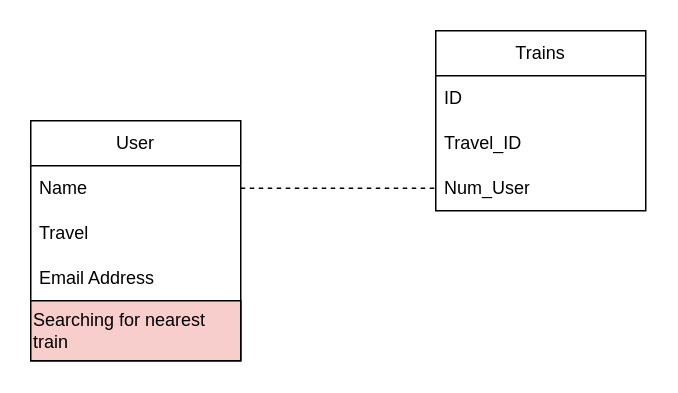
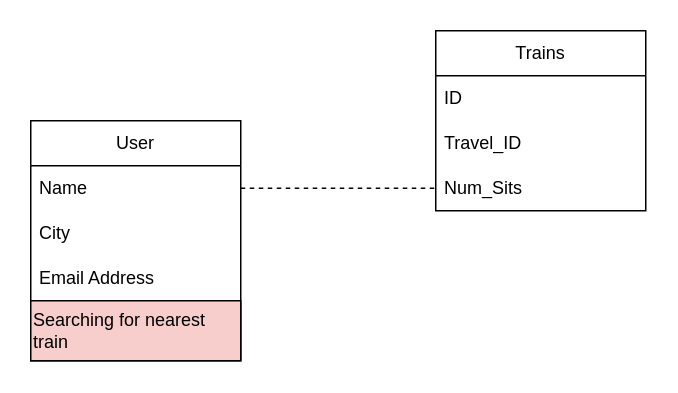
(485, 188) -> (483, 188)
(68, 233) -> (58, 233)
